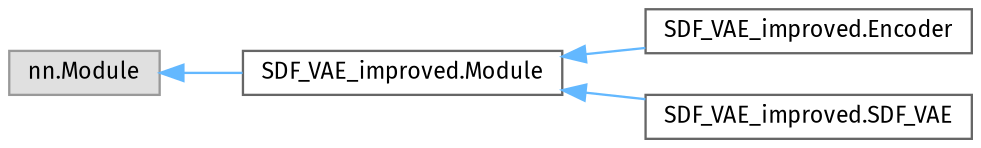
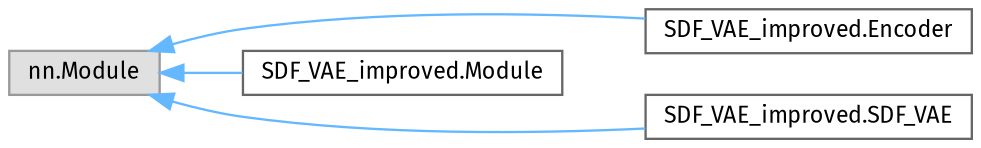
(616, 51) -> (408, 16)
(616, 96) -> (408, 130)
